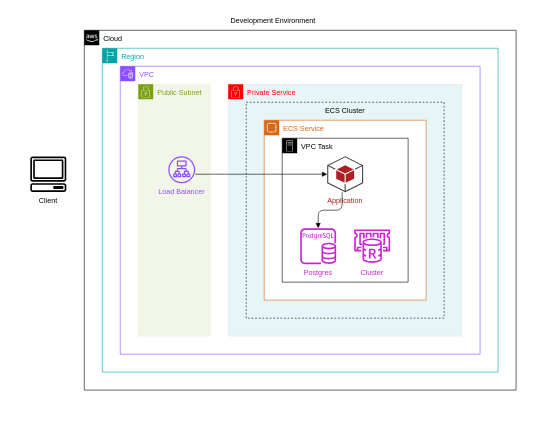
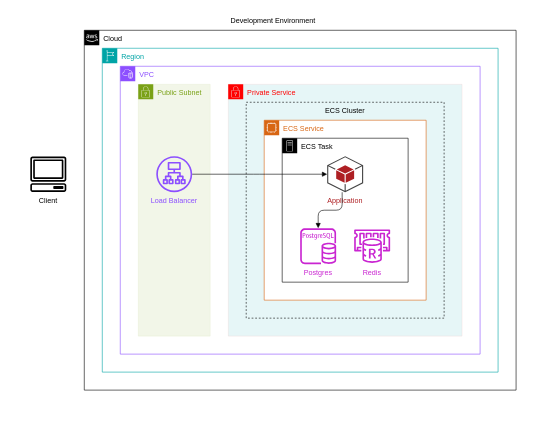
(316, 146) -> (316, 146)
(182, 170) -> (174, 174)
(372, 272) -> (372, 272)
